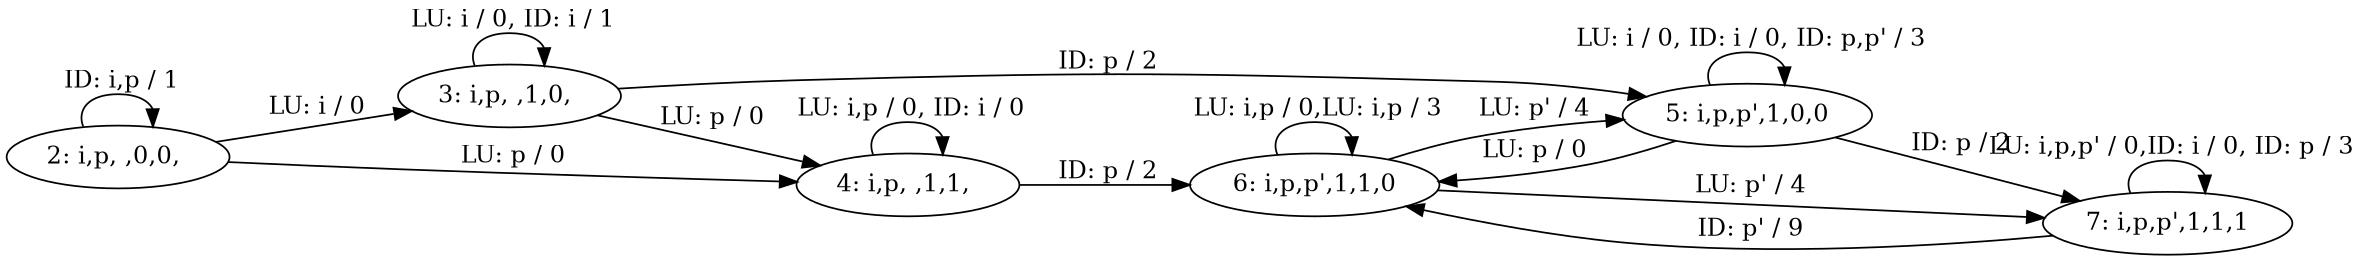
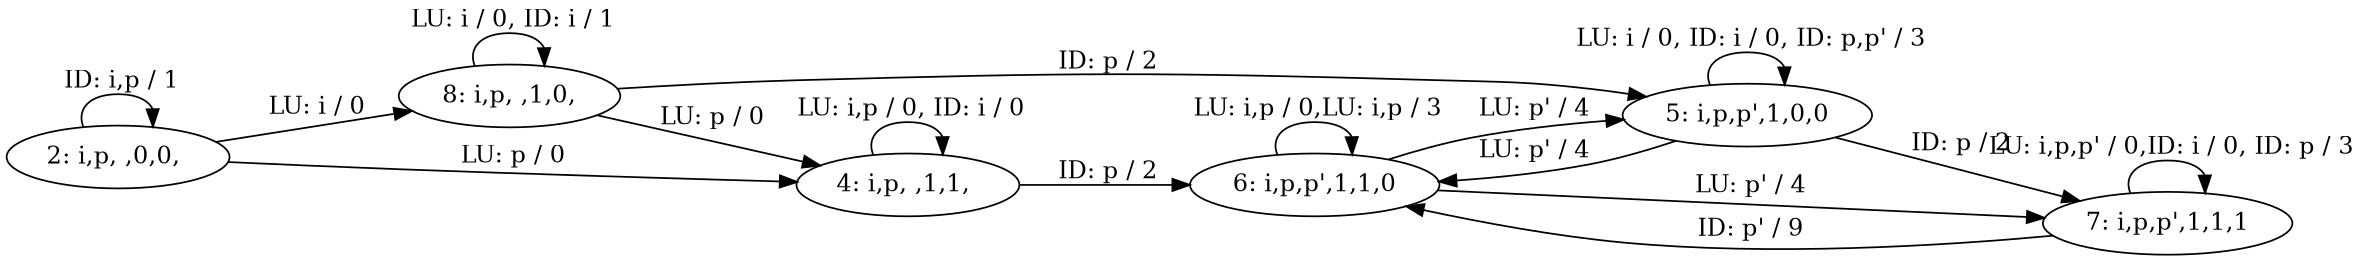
(510, 96) -> (510, 96)
(1531, 151) -> (1531, 151)
